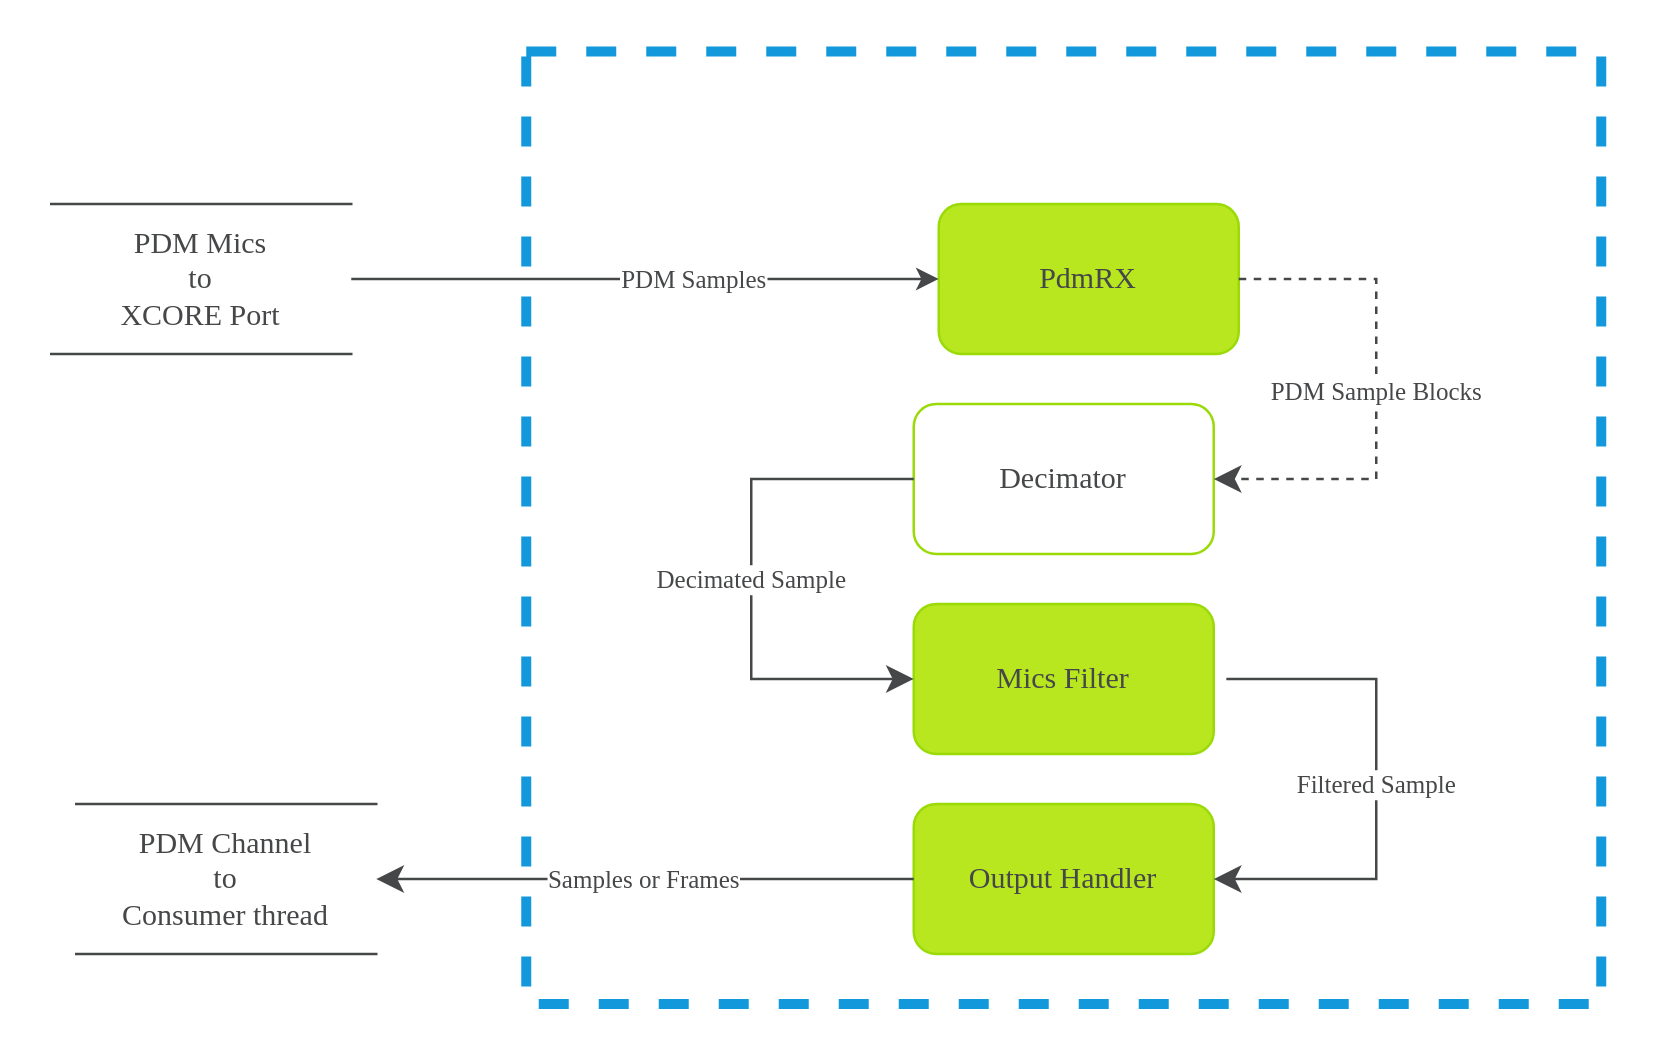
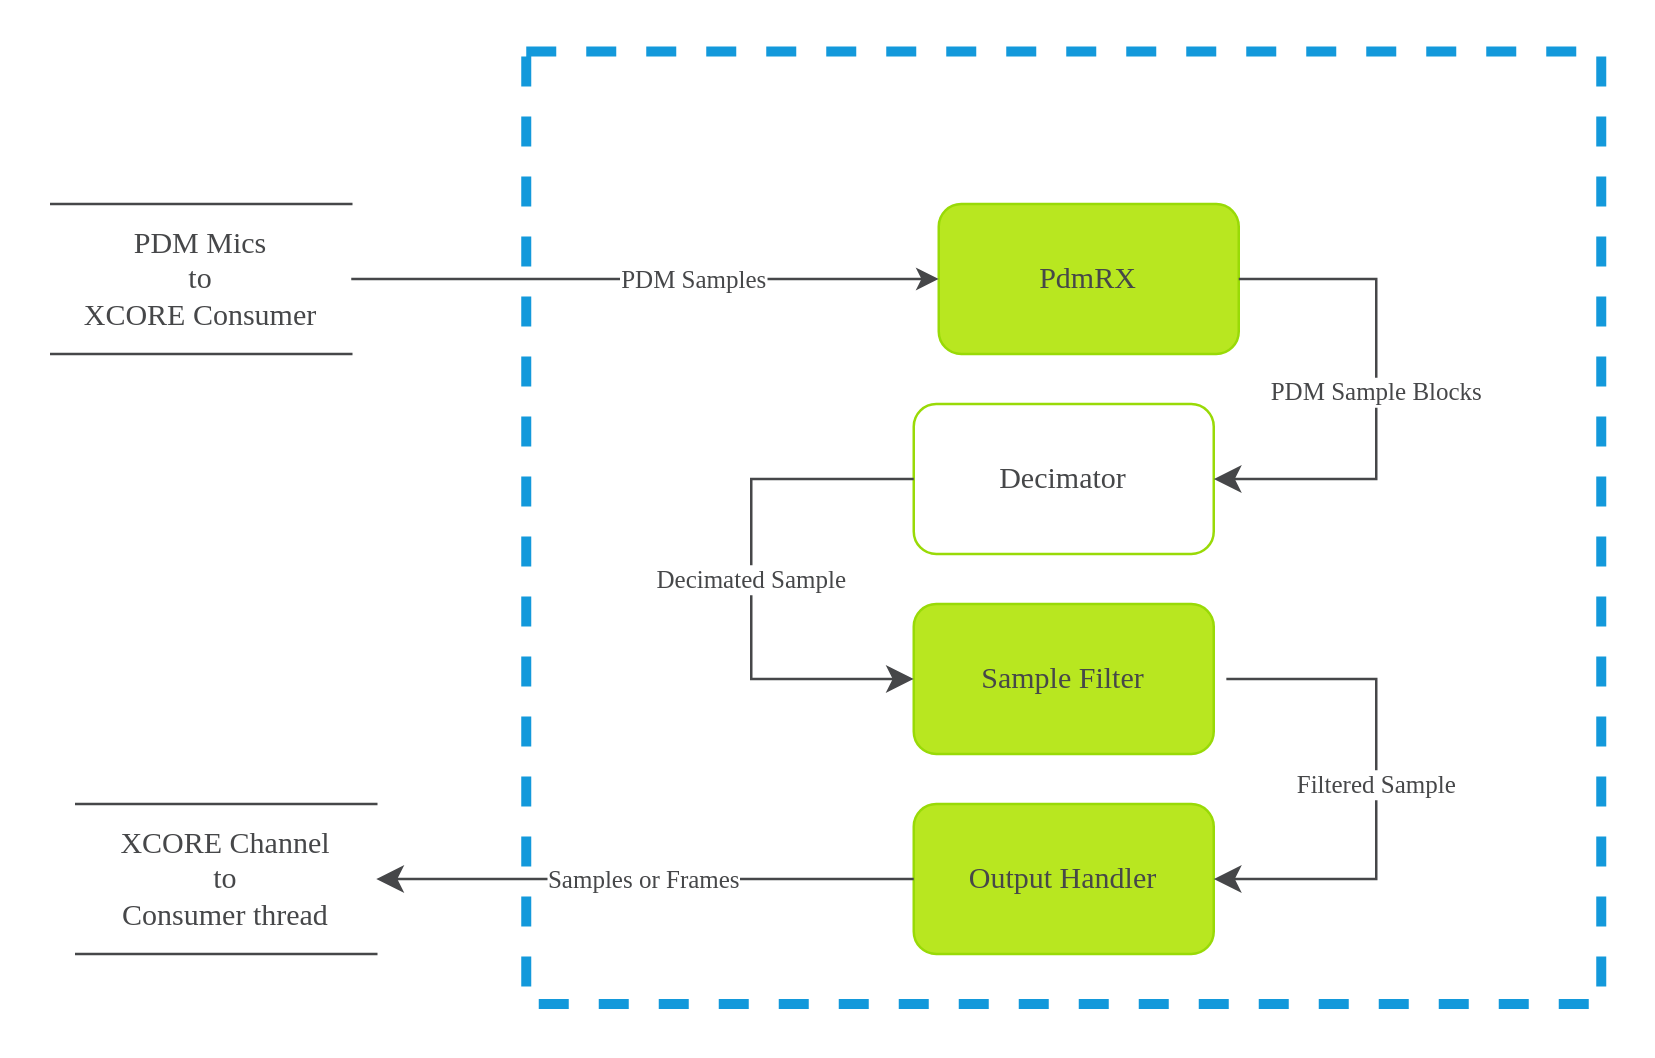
(201, 279) -> (201, 279)
(1360, 279) -> (1360, 279)
(1064, 679) -> (1064, 679)
(226, 879) -> (226, 879)
